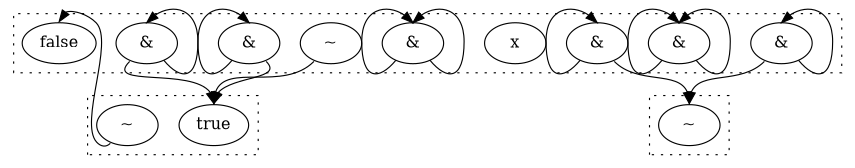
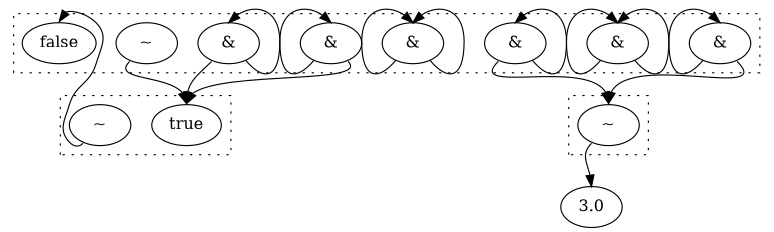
(515, 43) -> none
none -> (592, 207)
